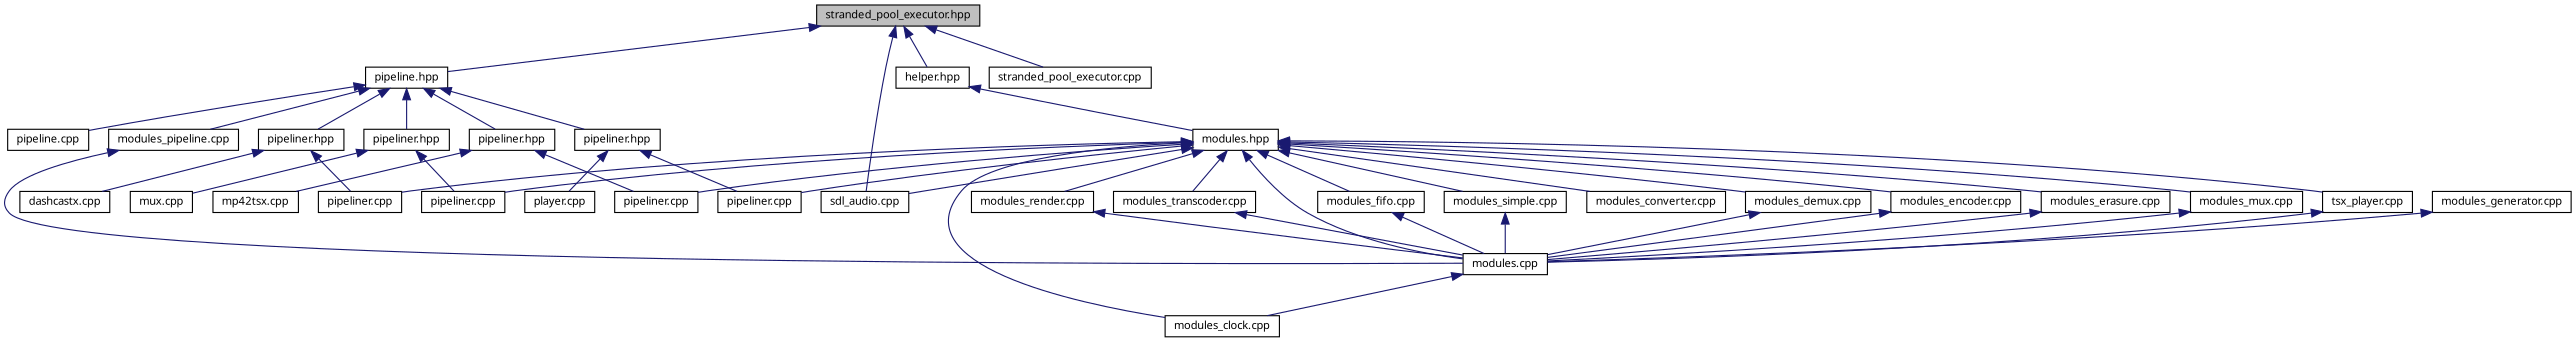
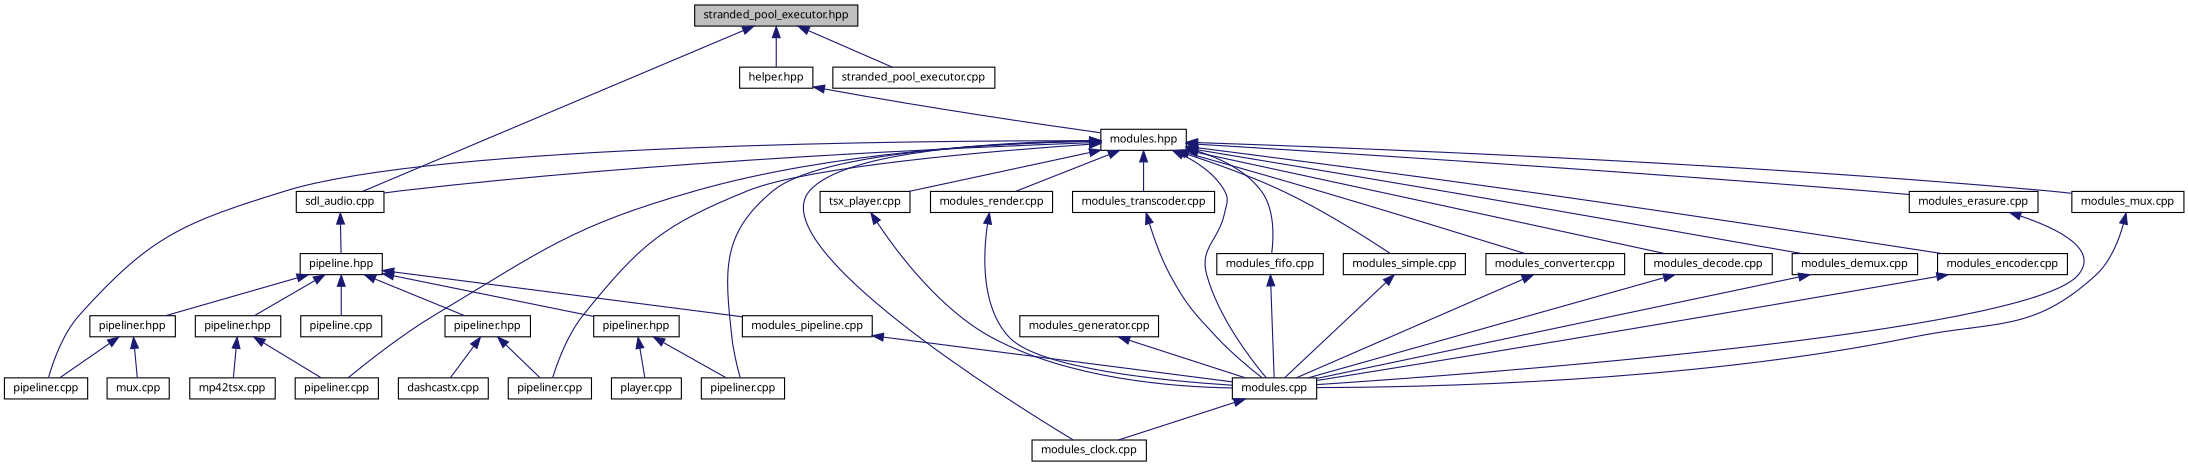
(629, 50) -> (341, 239)
none -> (1708, 264)
none -> (1410, 329)
